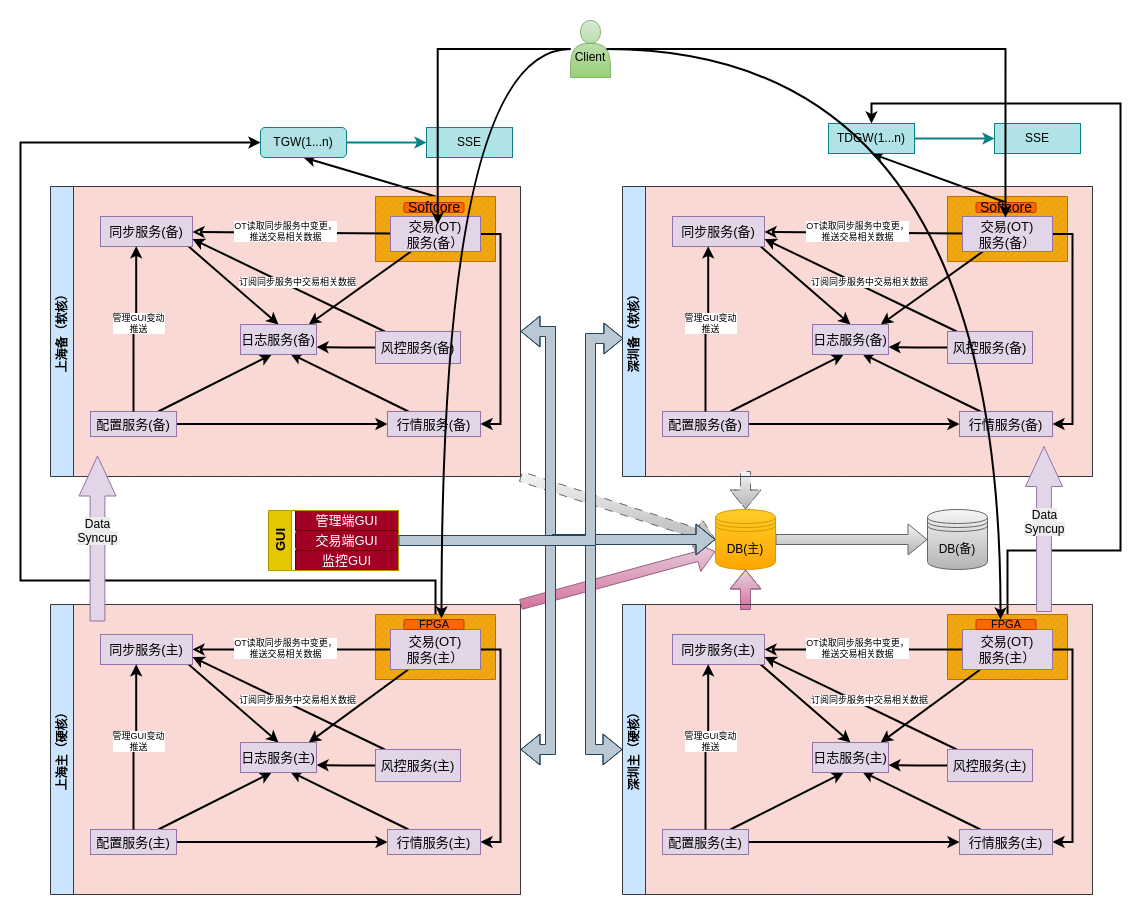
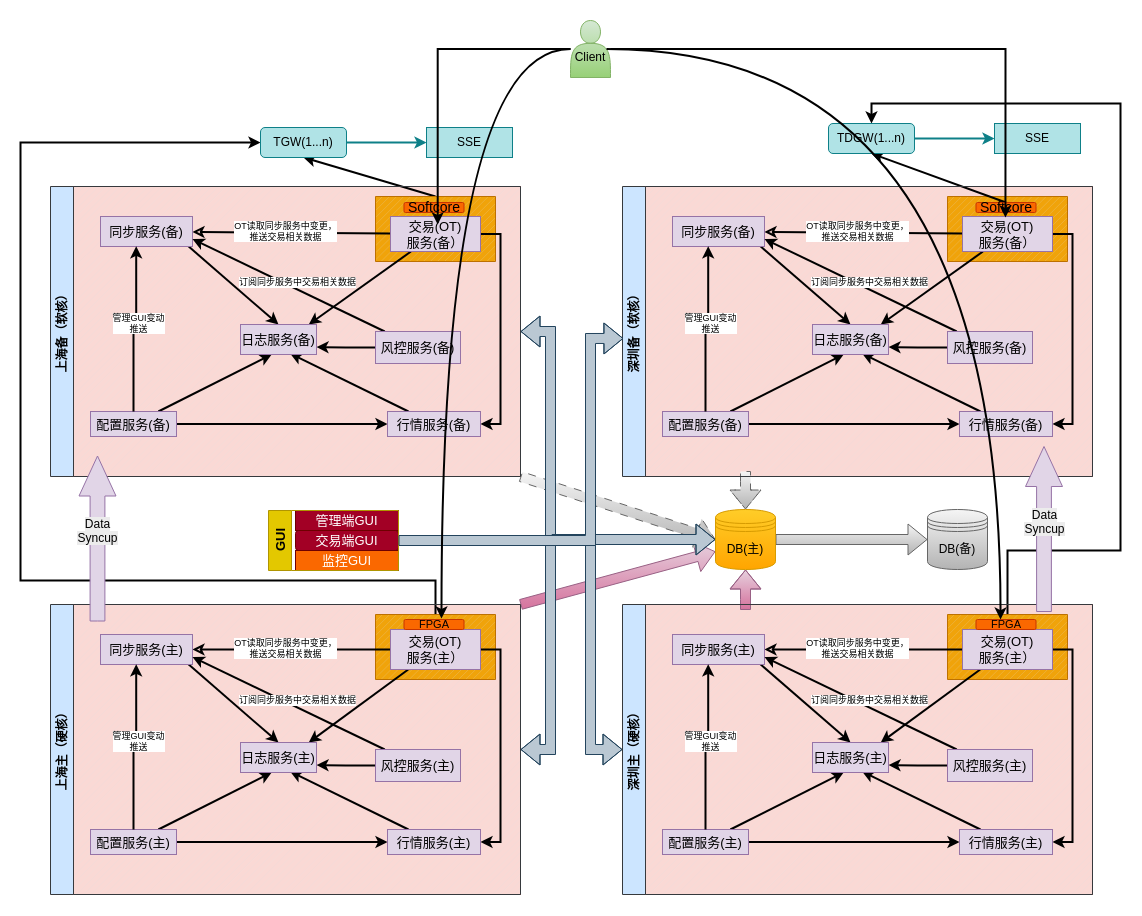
(872, 139) -> (872, 139)
(347, 561) -> (347, 561)
